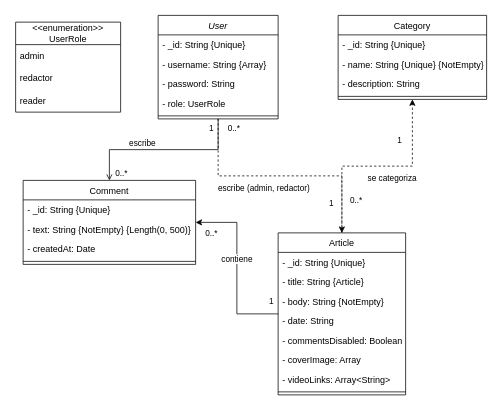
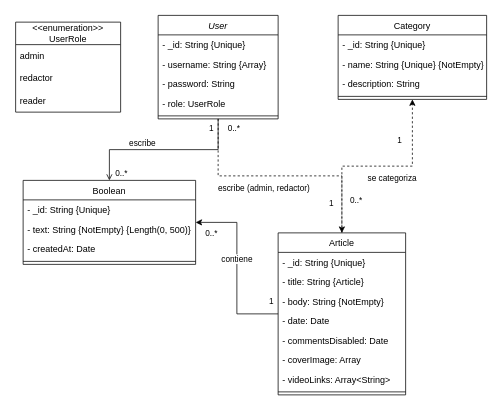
(109, 191) -> (109, 191)
(314, 321) -> (310, 321)
(344, 341) -> (338, 341)
